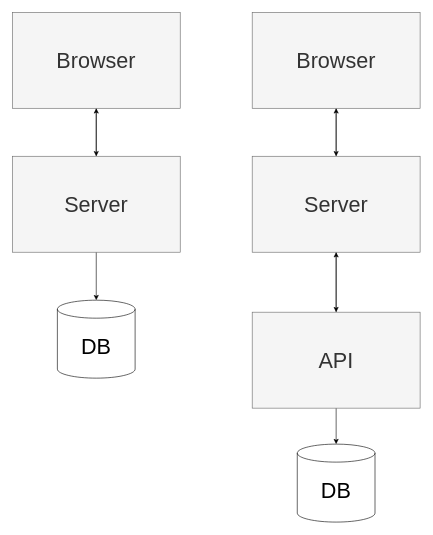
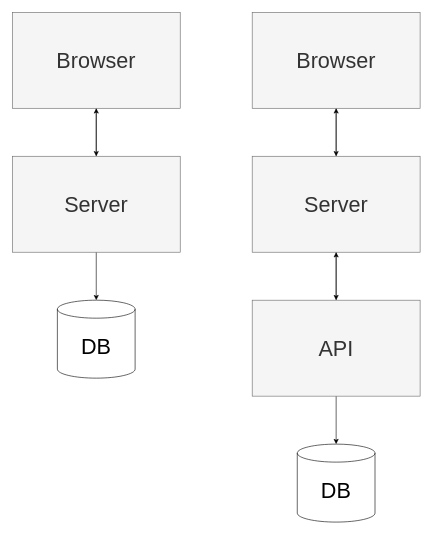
(336, 360) -> (336, 348)
